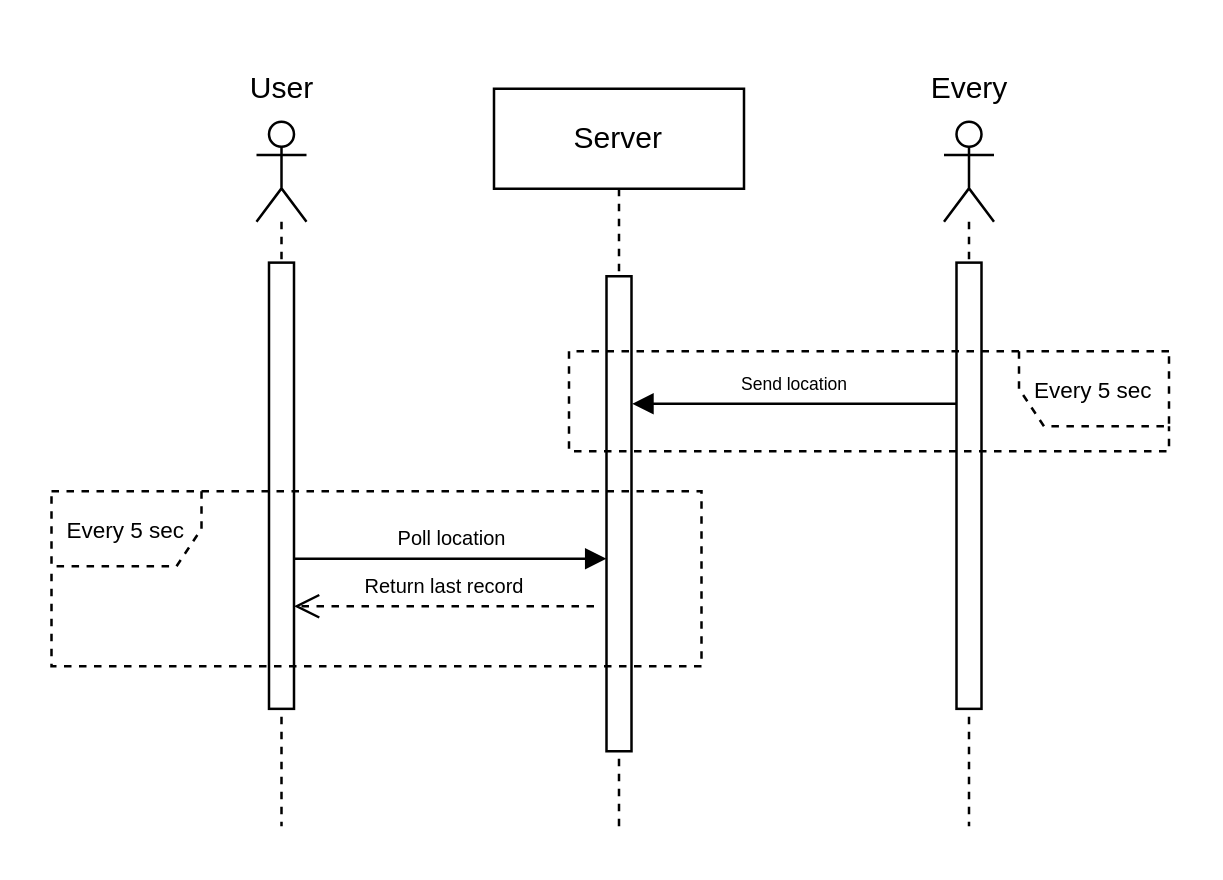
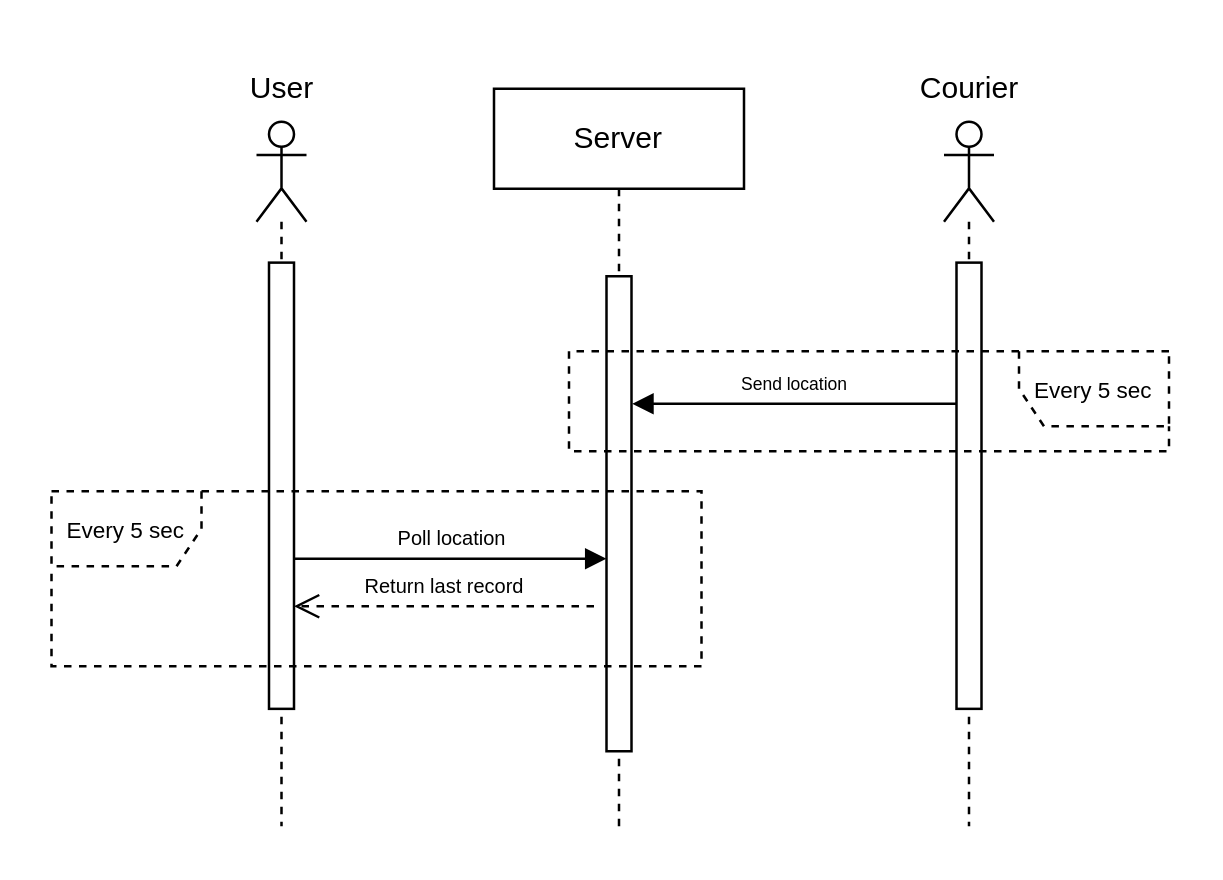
(970, 89) -> (970, 89)
